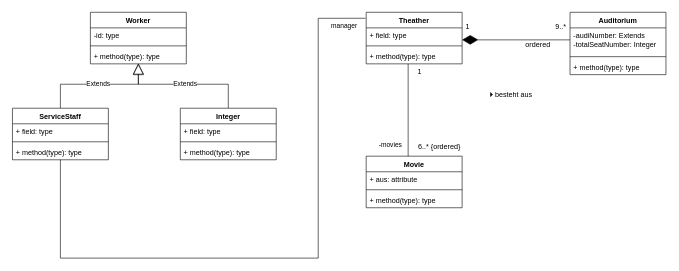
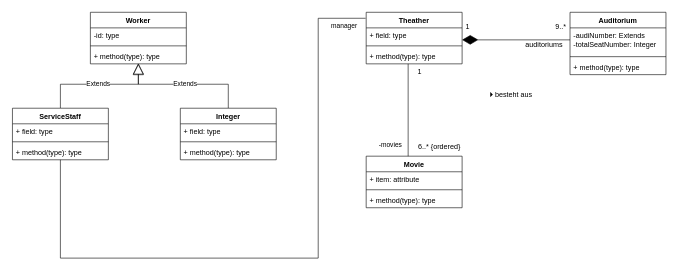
(540, 44) -> (546, 44)
(398, 180) -> (399, 180)
